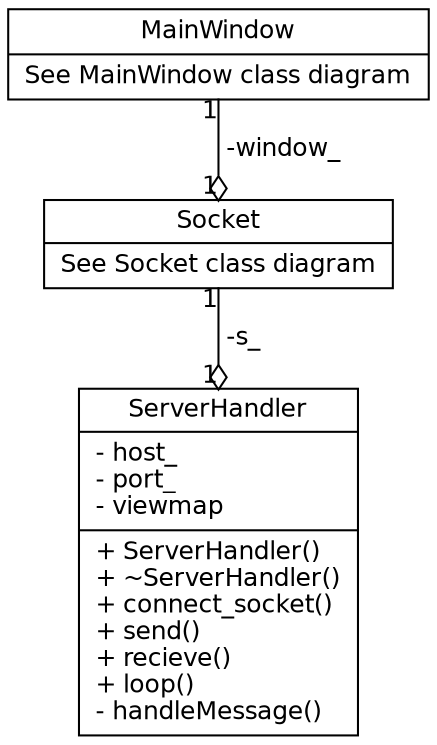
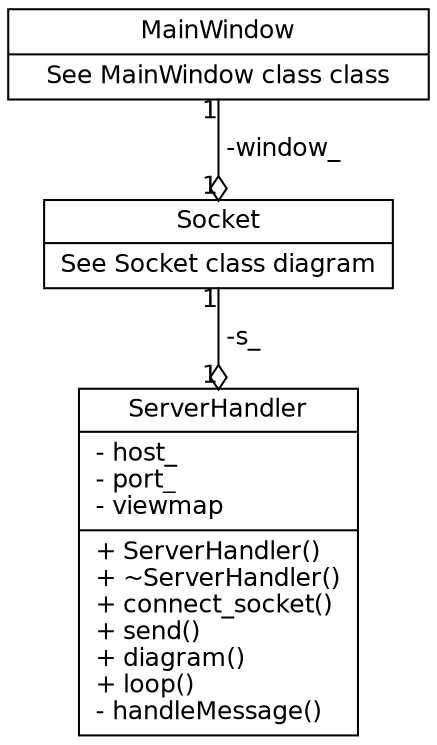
(218, 76) -> (218, 76)
(164, 658) -> (170, 658)
